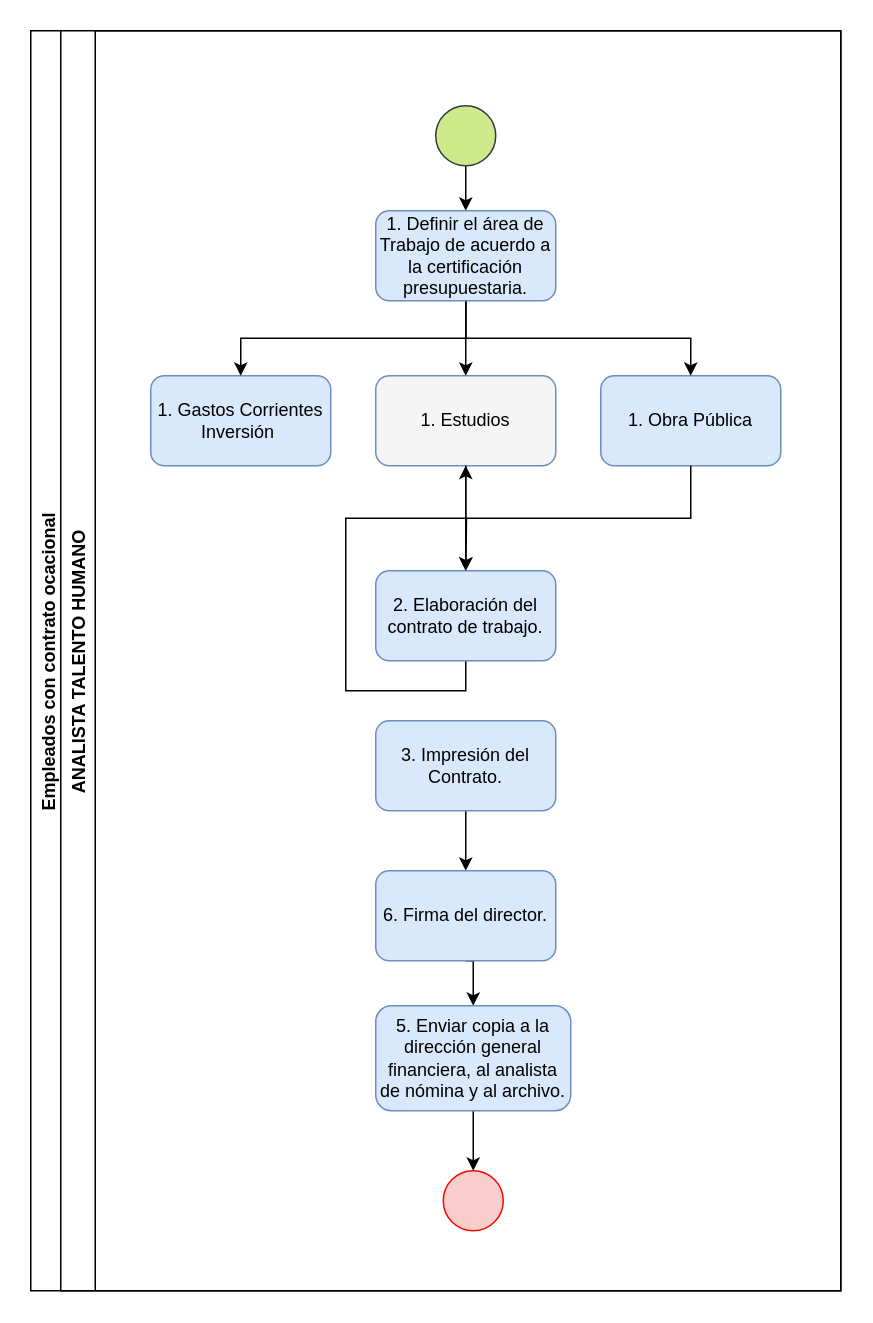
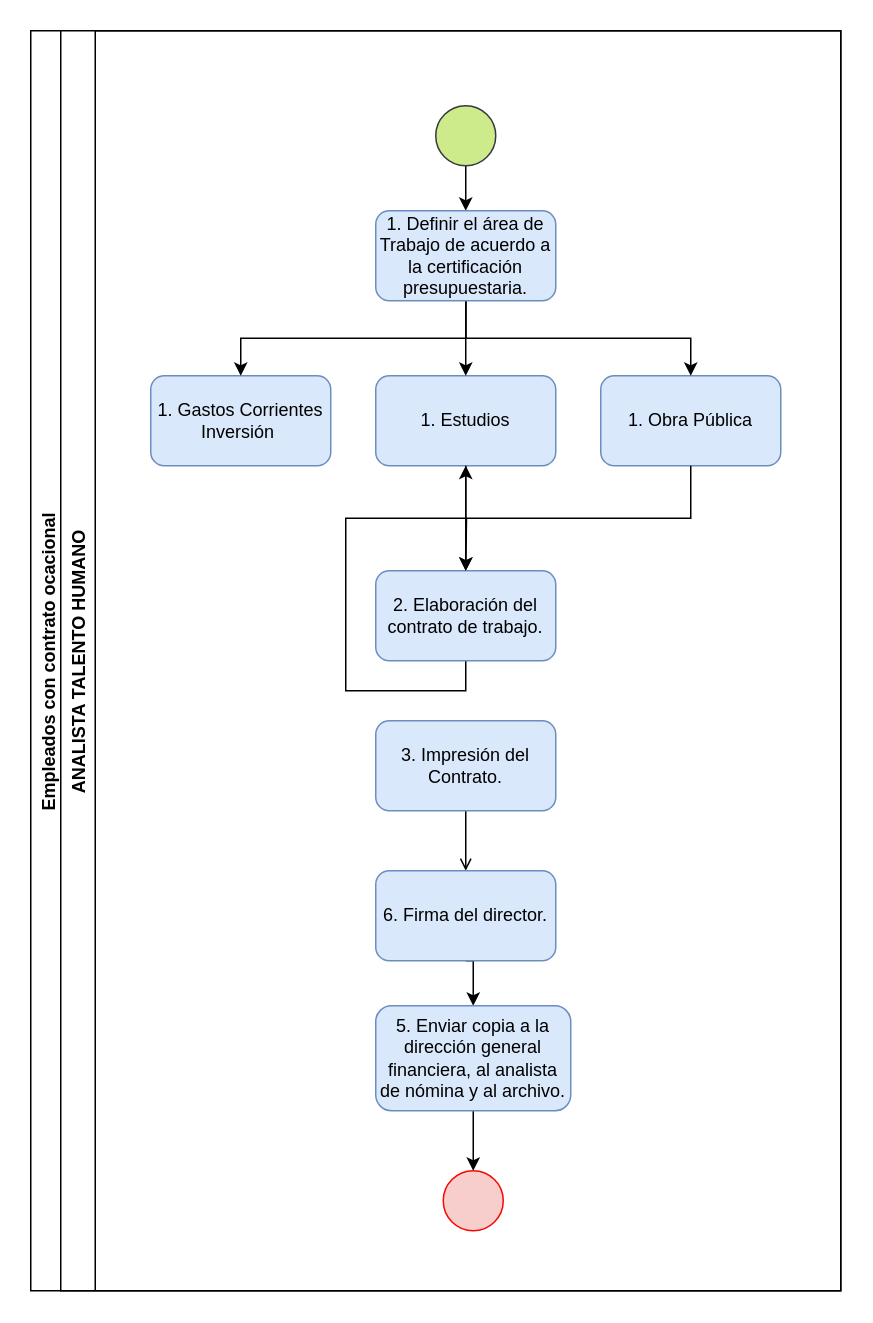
(466, 421) -> (466, 421)
(466, 859) -> (466, 861)
